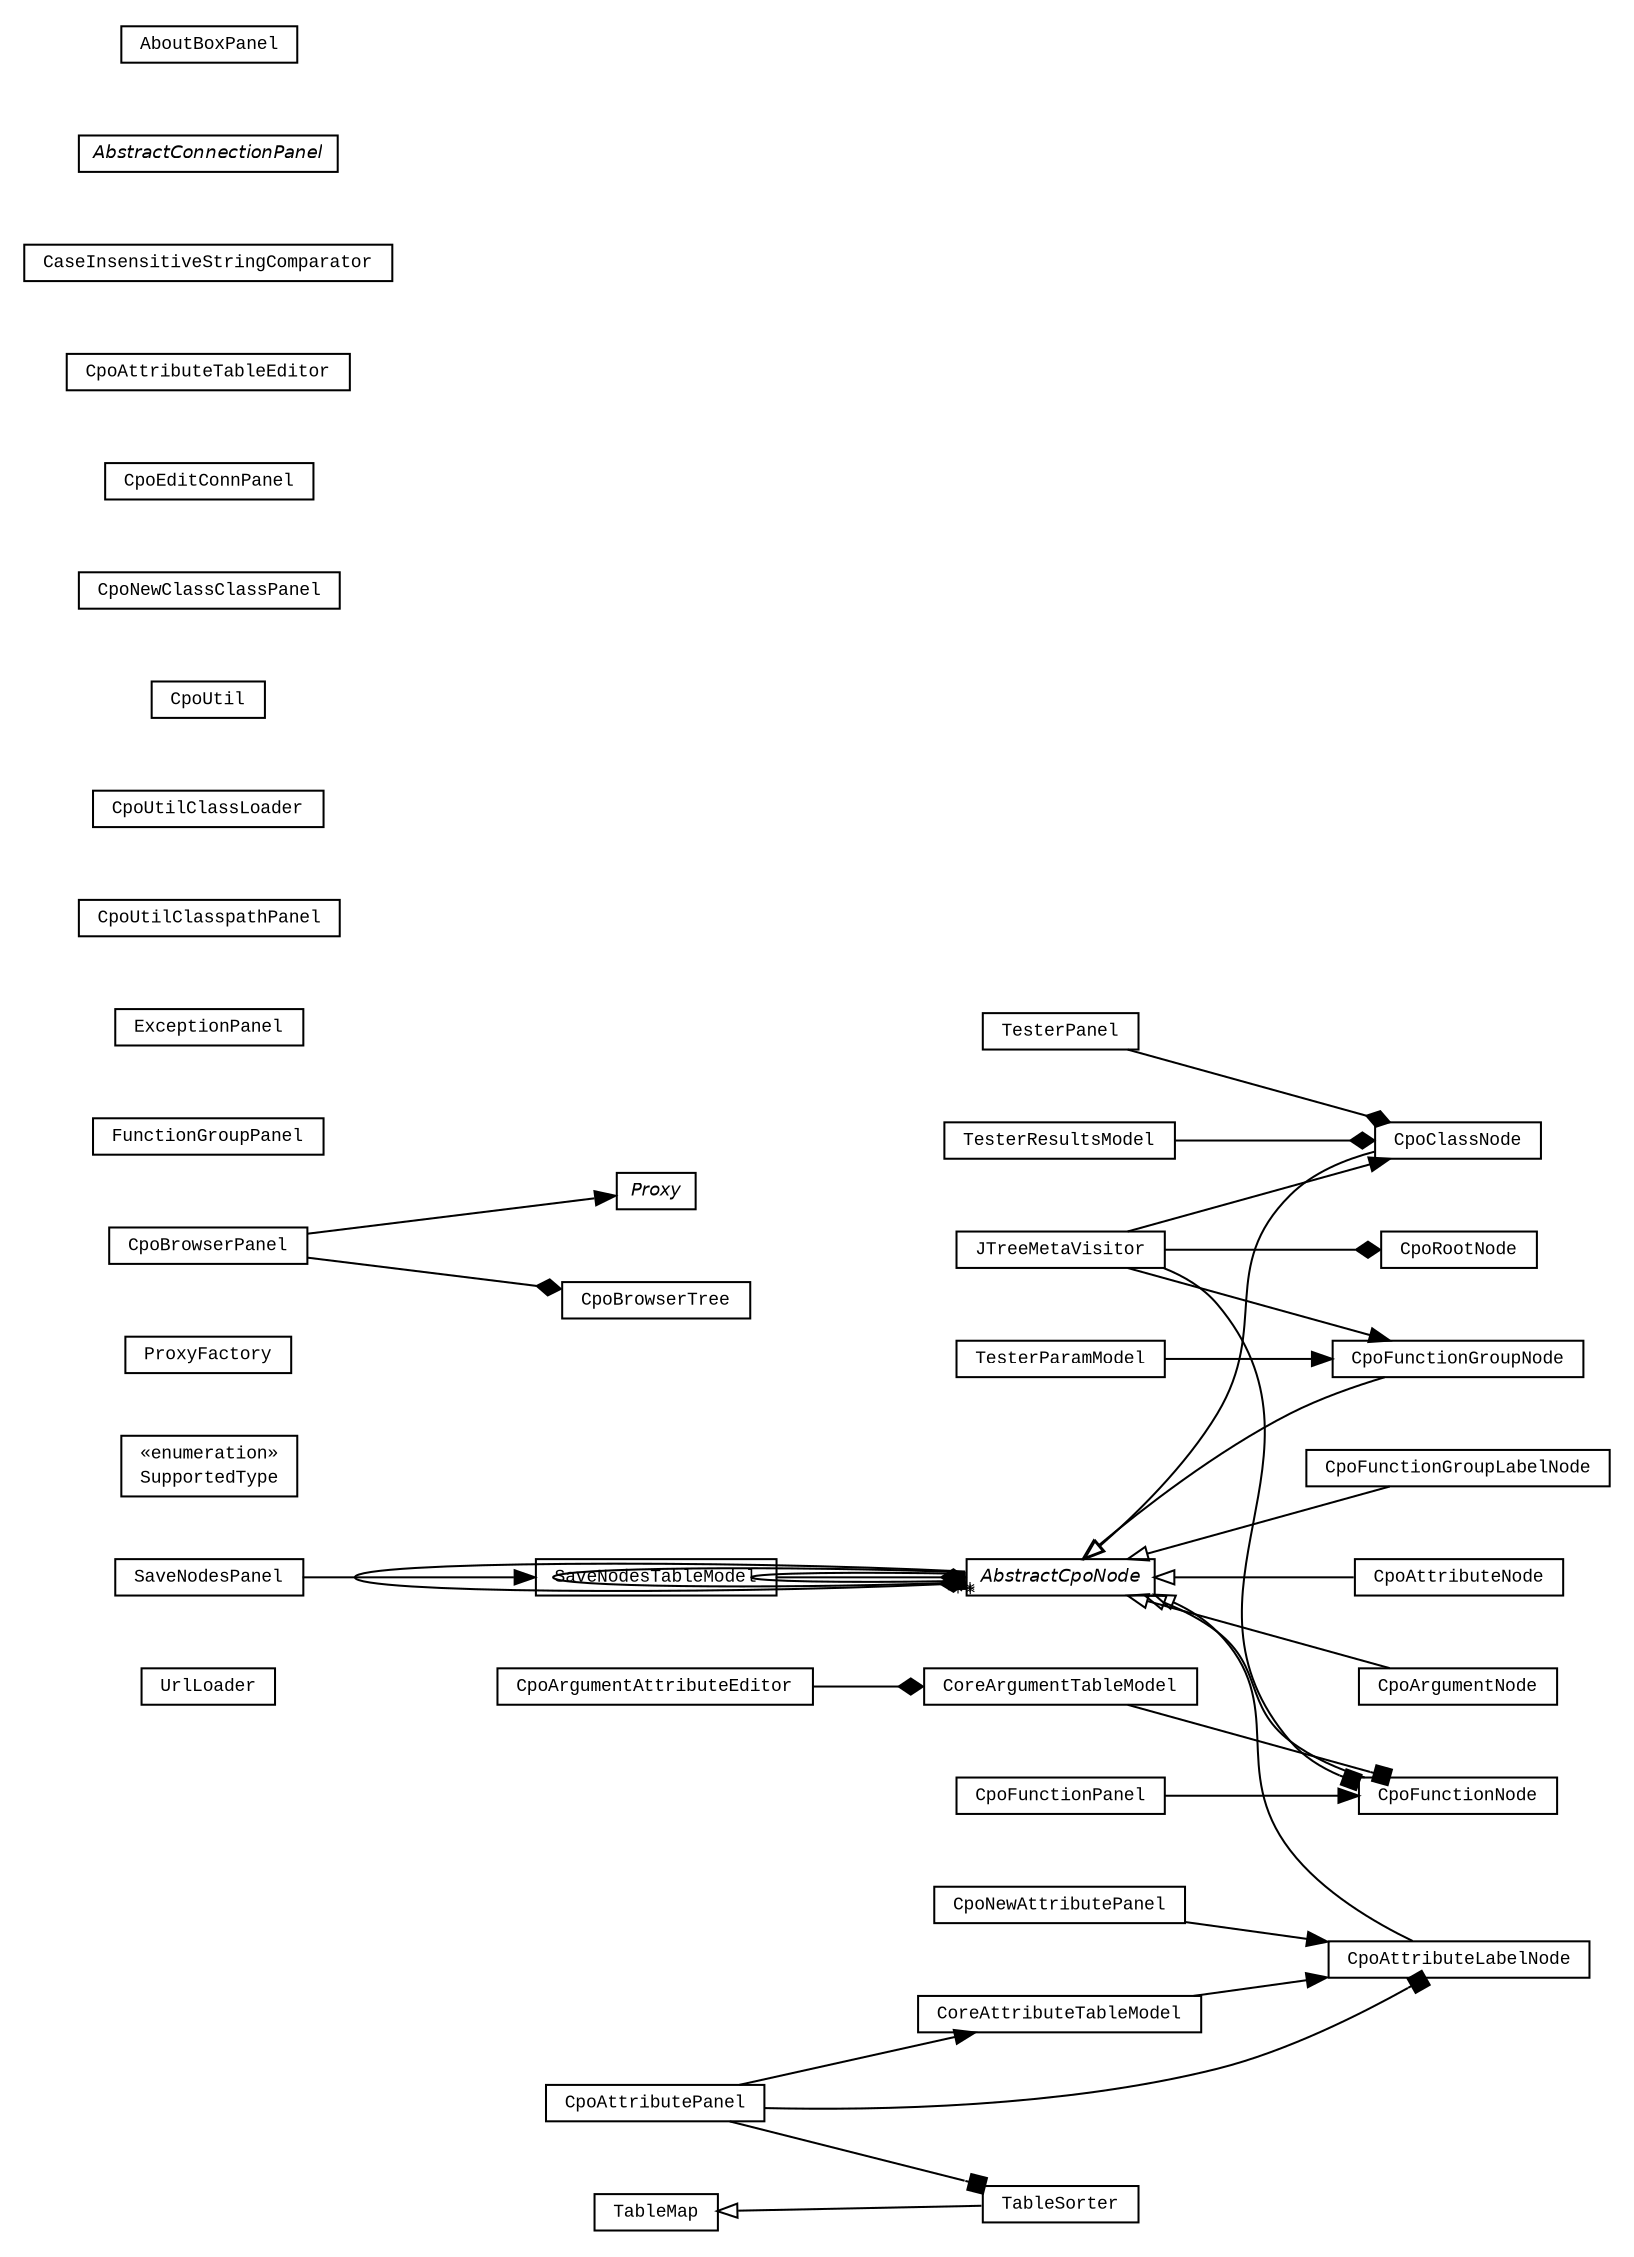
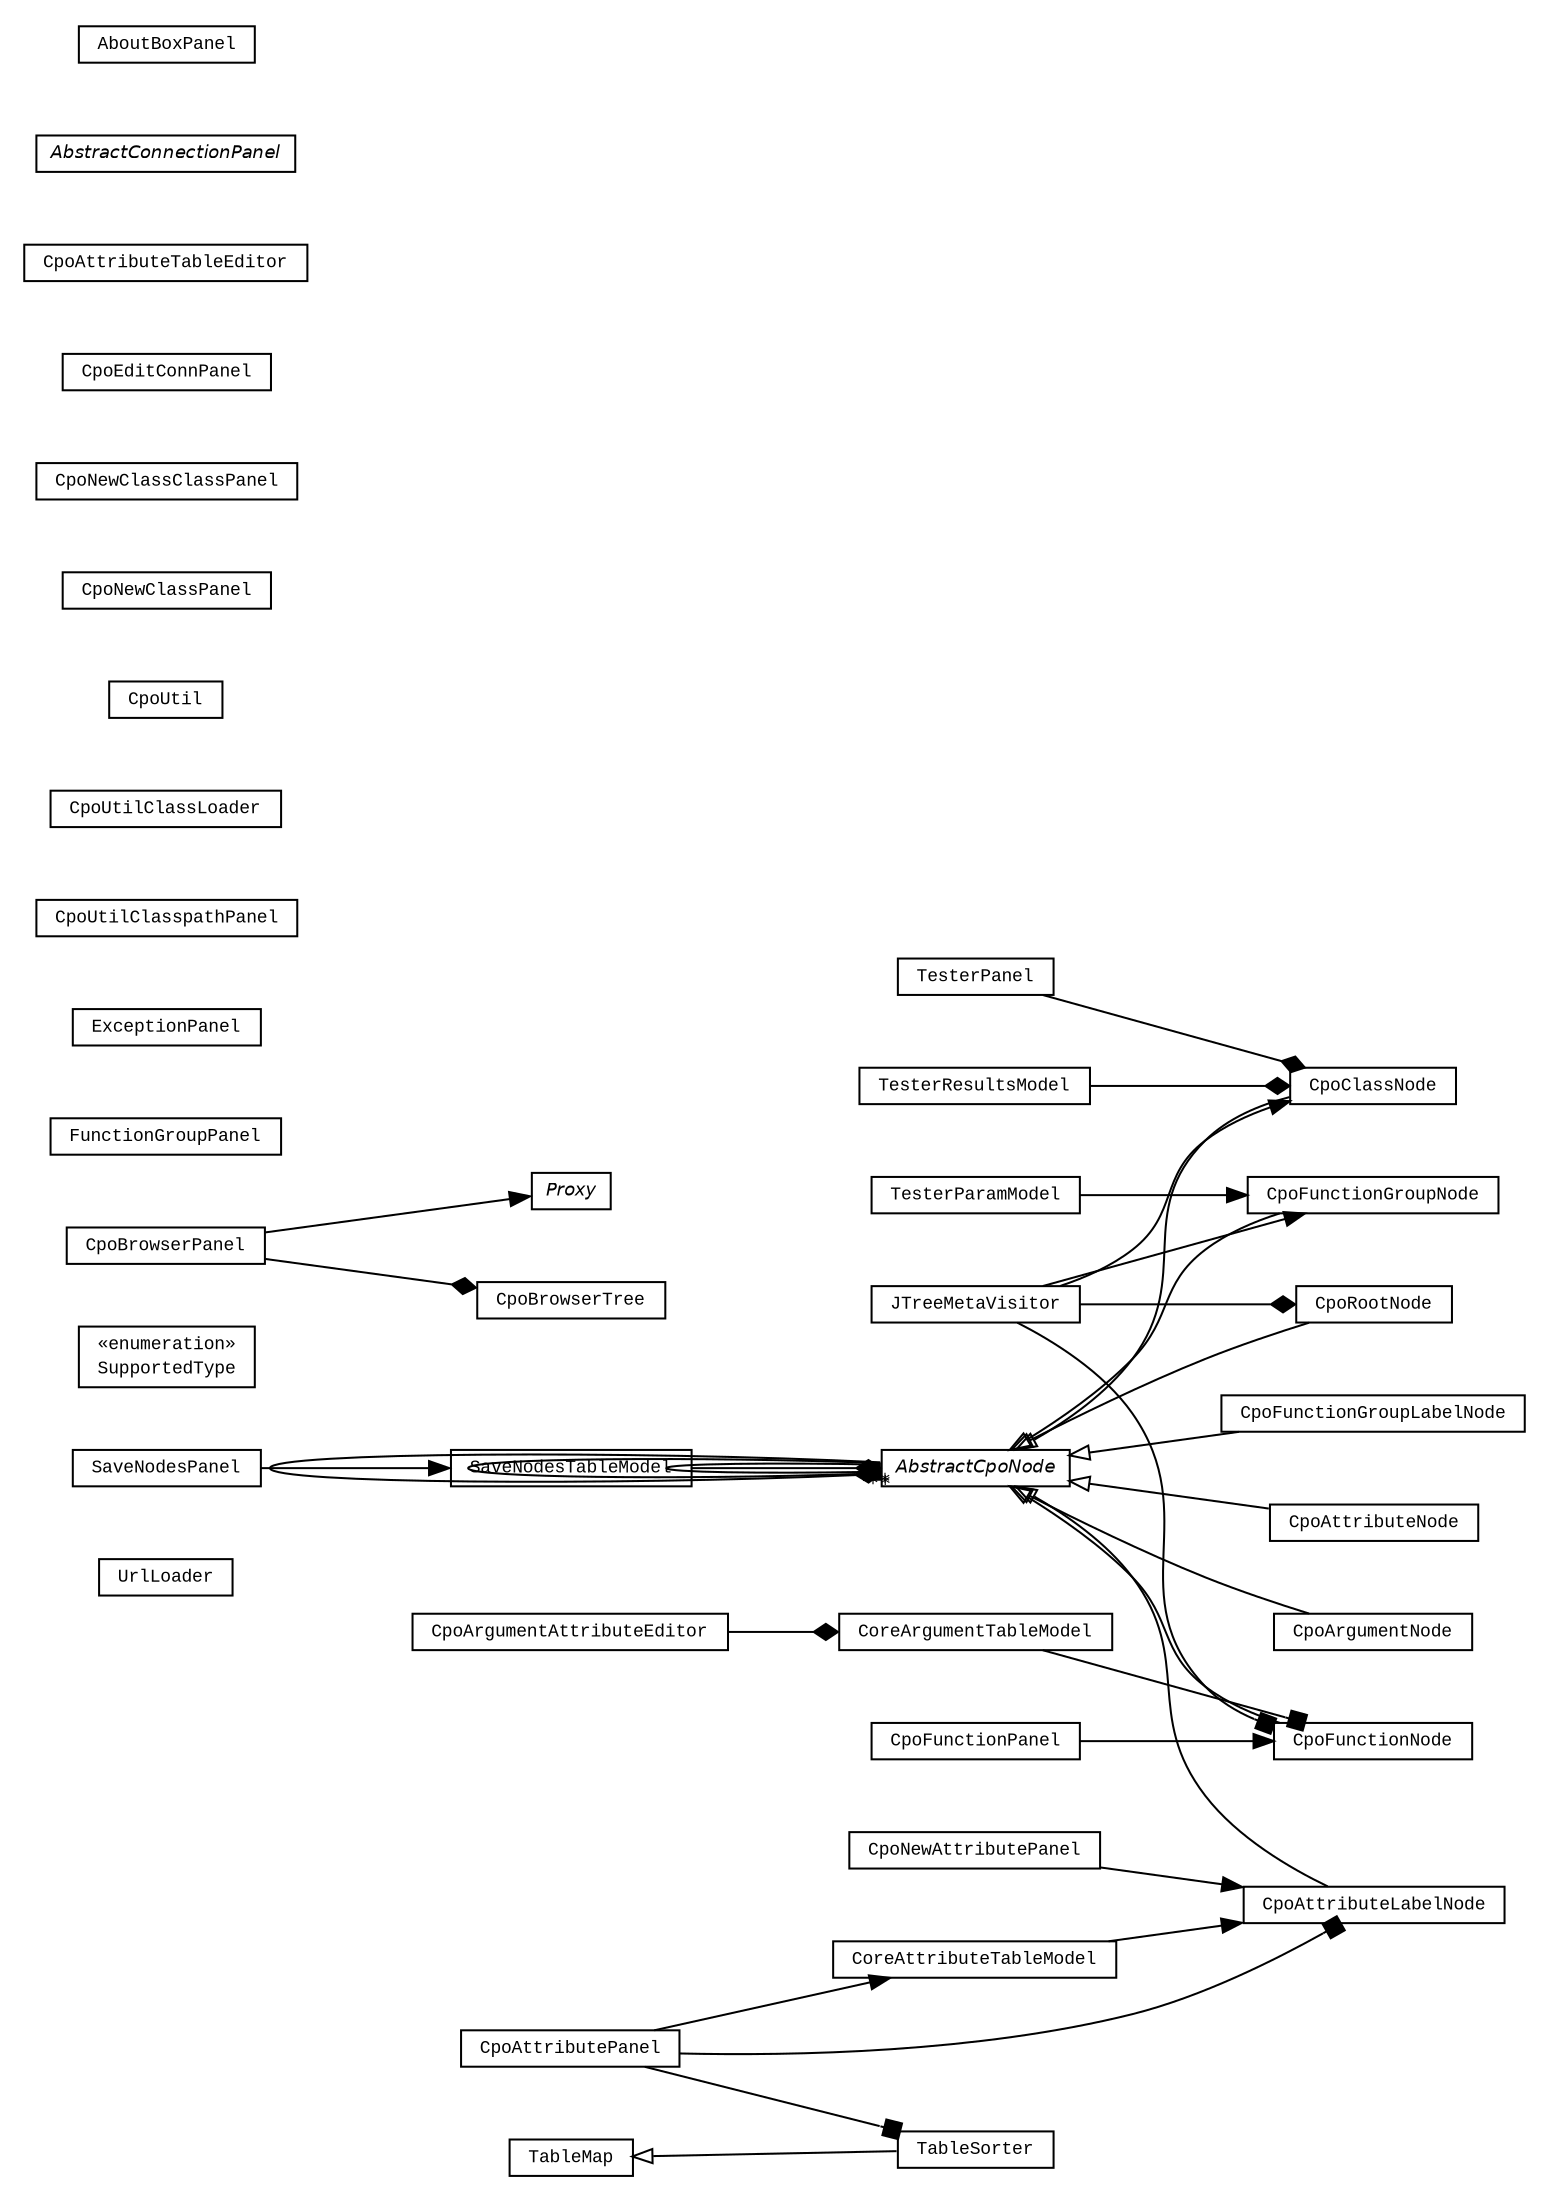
(208, 263) -> none
none -> (166, 590)
(208, 1355) -> none
none -> (1167, 1375)
